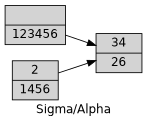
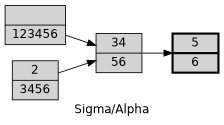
none -> (196, 53)
(119, 62) -> (119, 62)
(35, 90) -> (35, 90)
